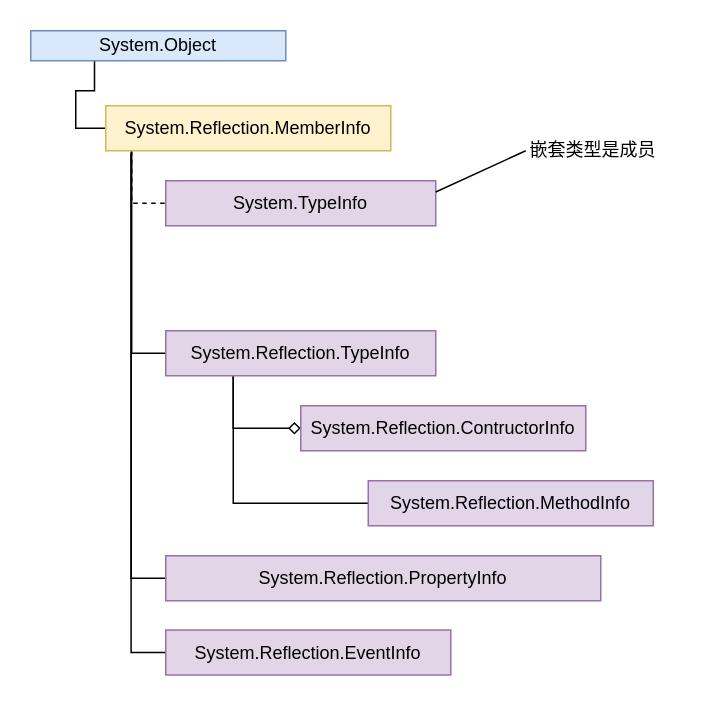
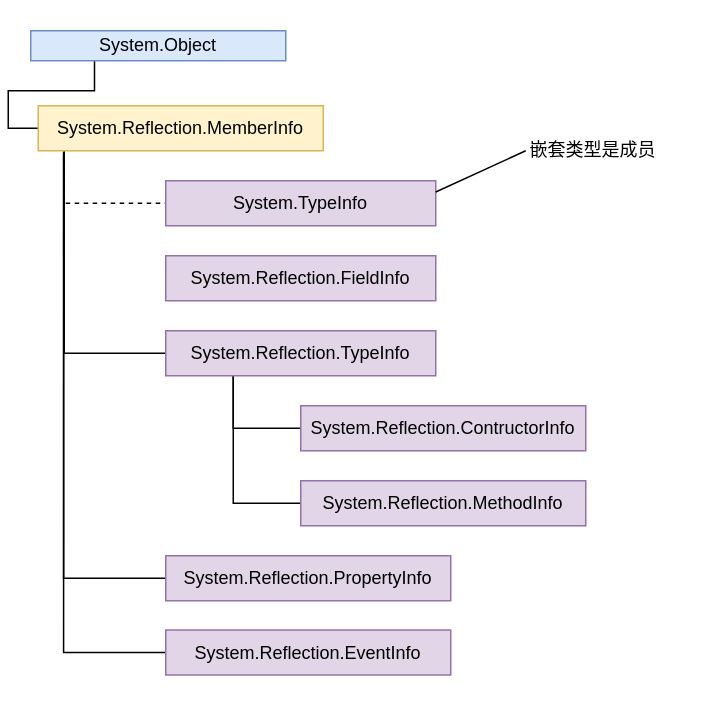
(248, 128) -> (181, 128)
none -> (301, 278)
(288, 428) -> (293, 428)
(511, 503) -> (443, 503)
(383, 578) -> (308, 578)
